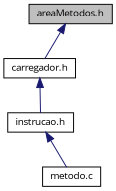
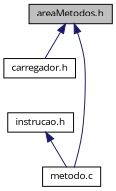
(40, 100) -> none
none -> (85, 100)
